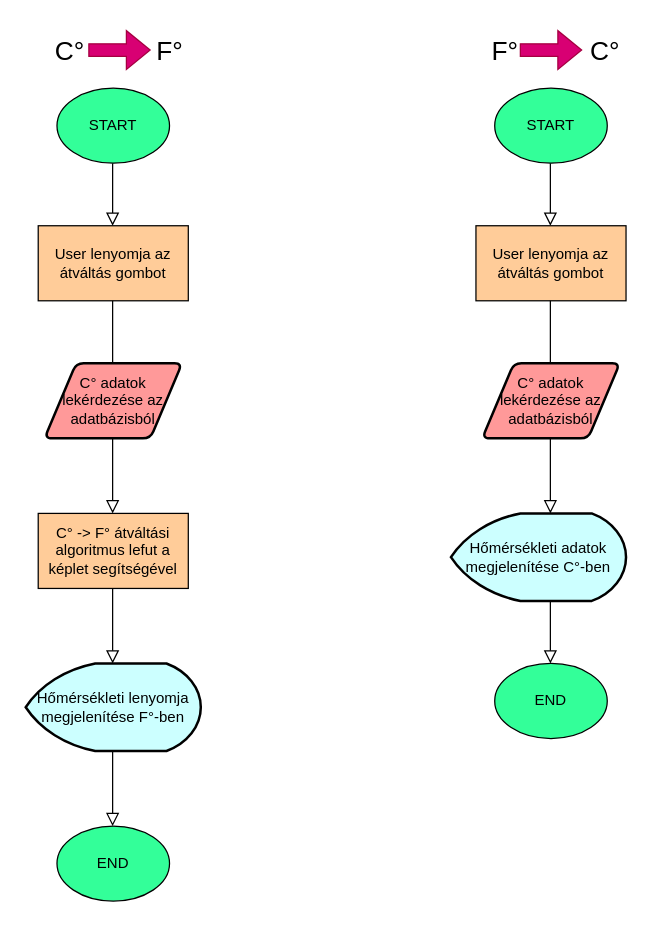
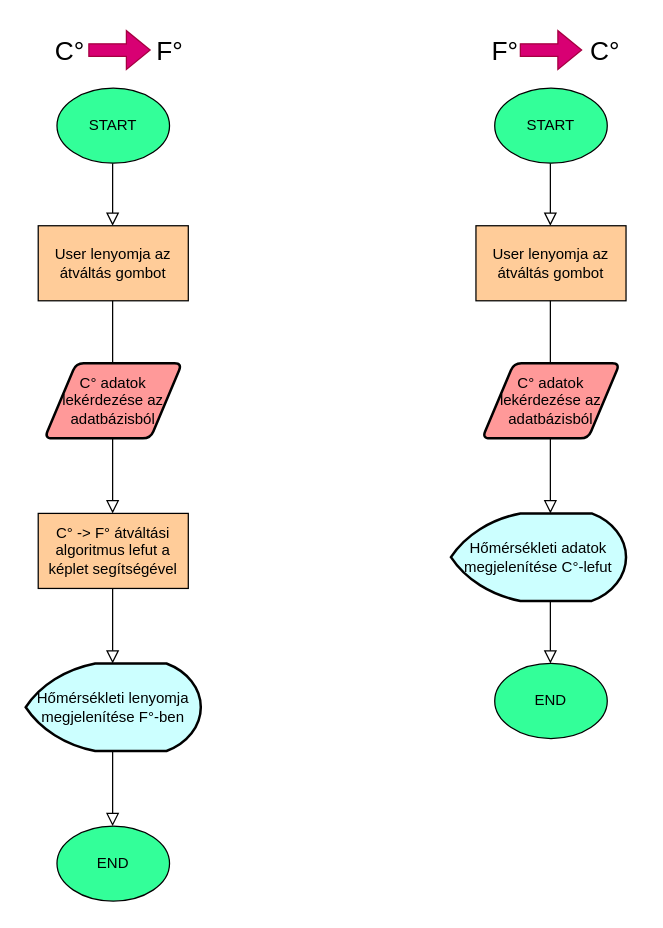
(538, 557) -> (538, 557)
